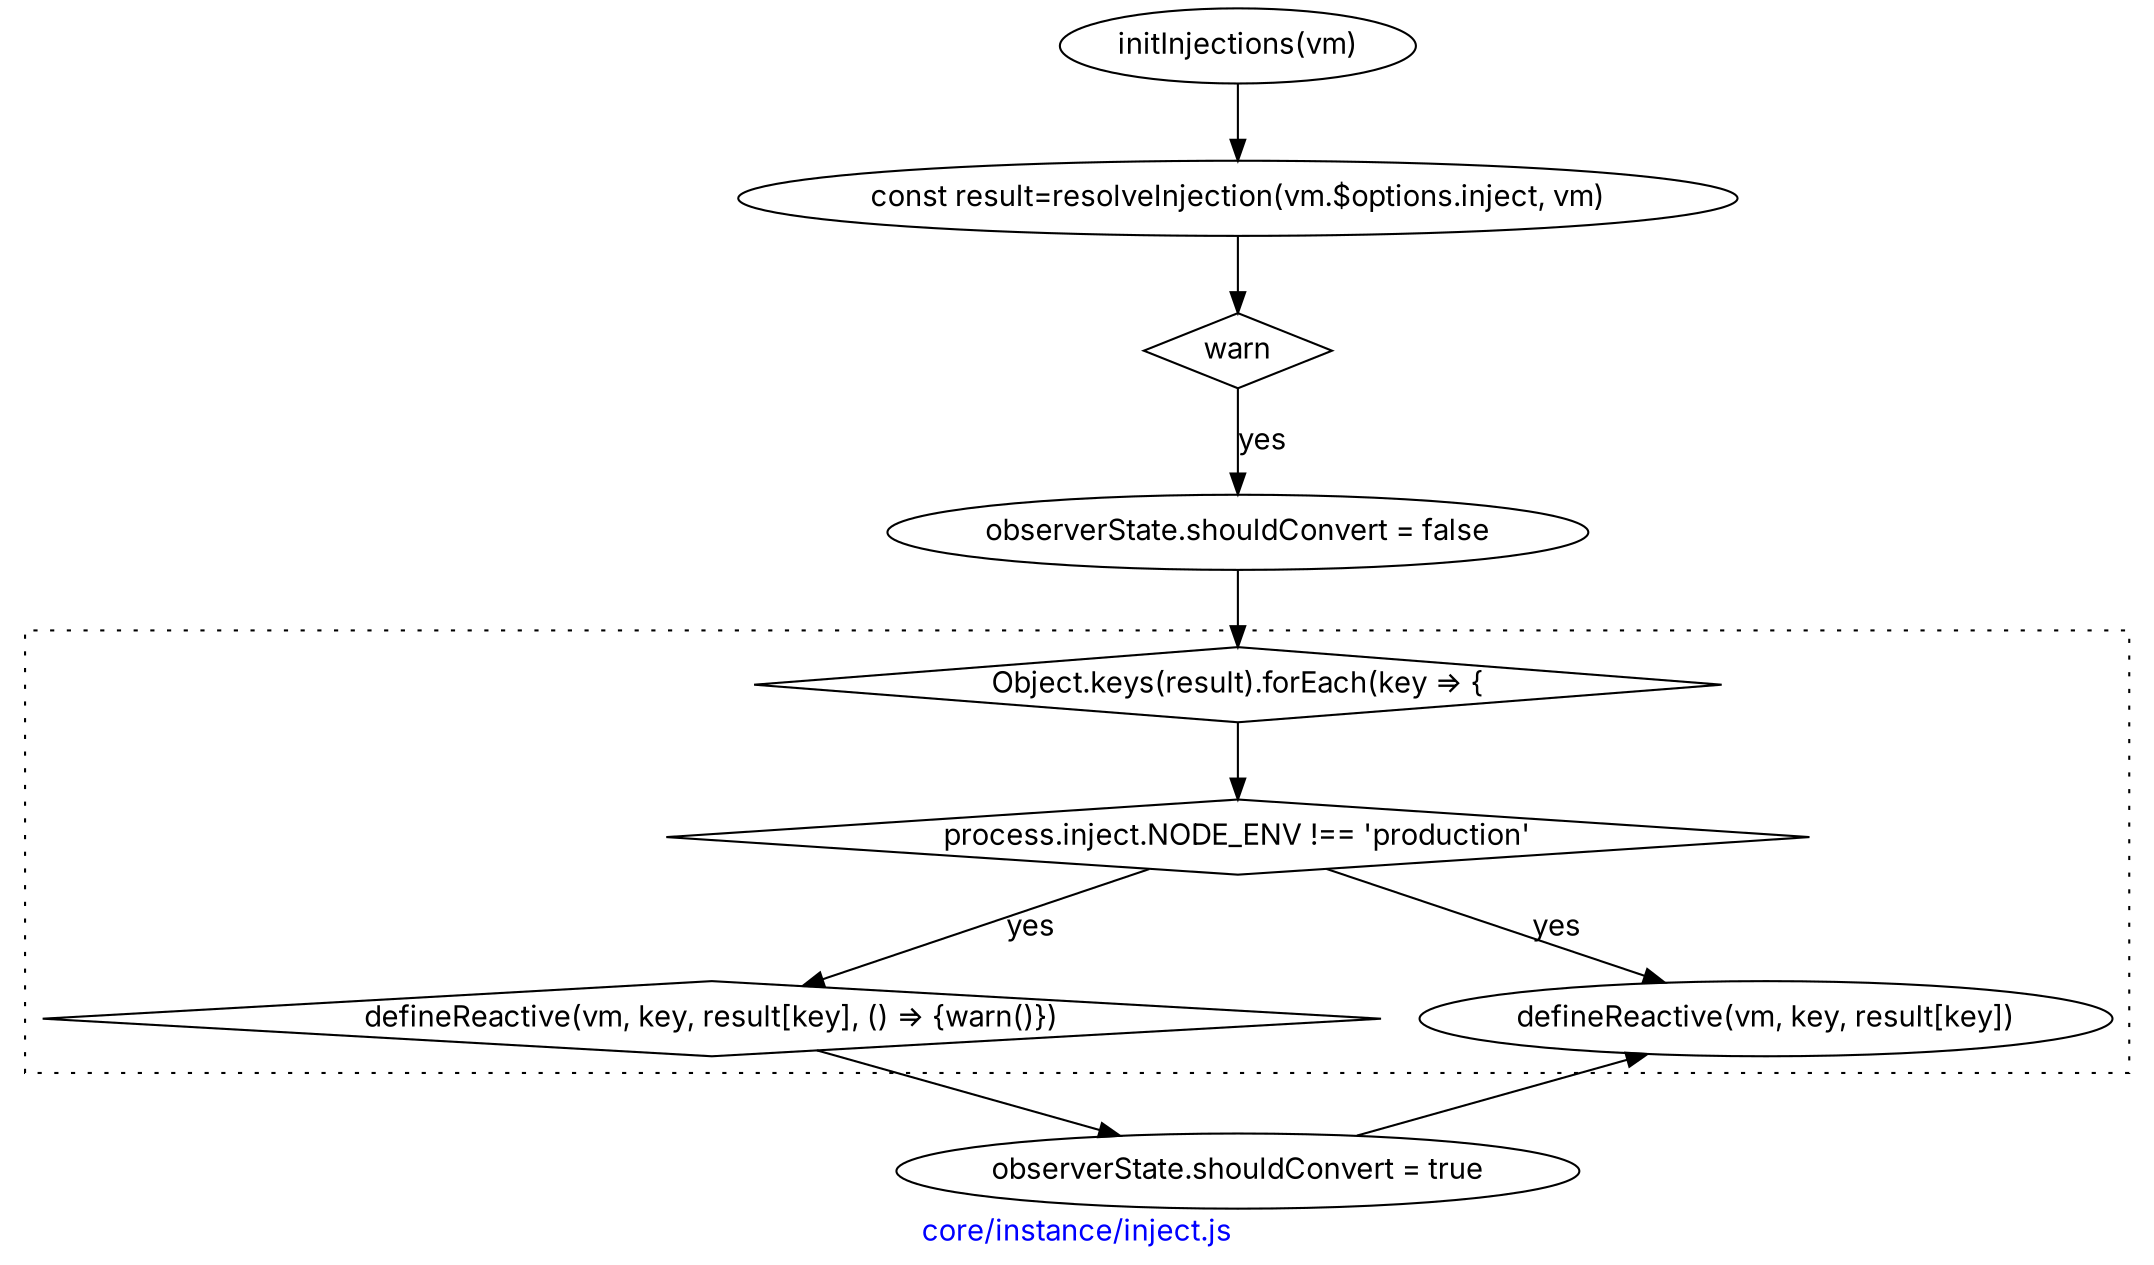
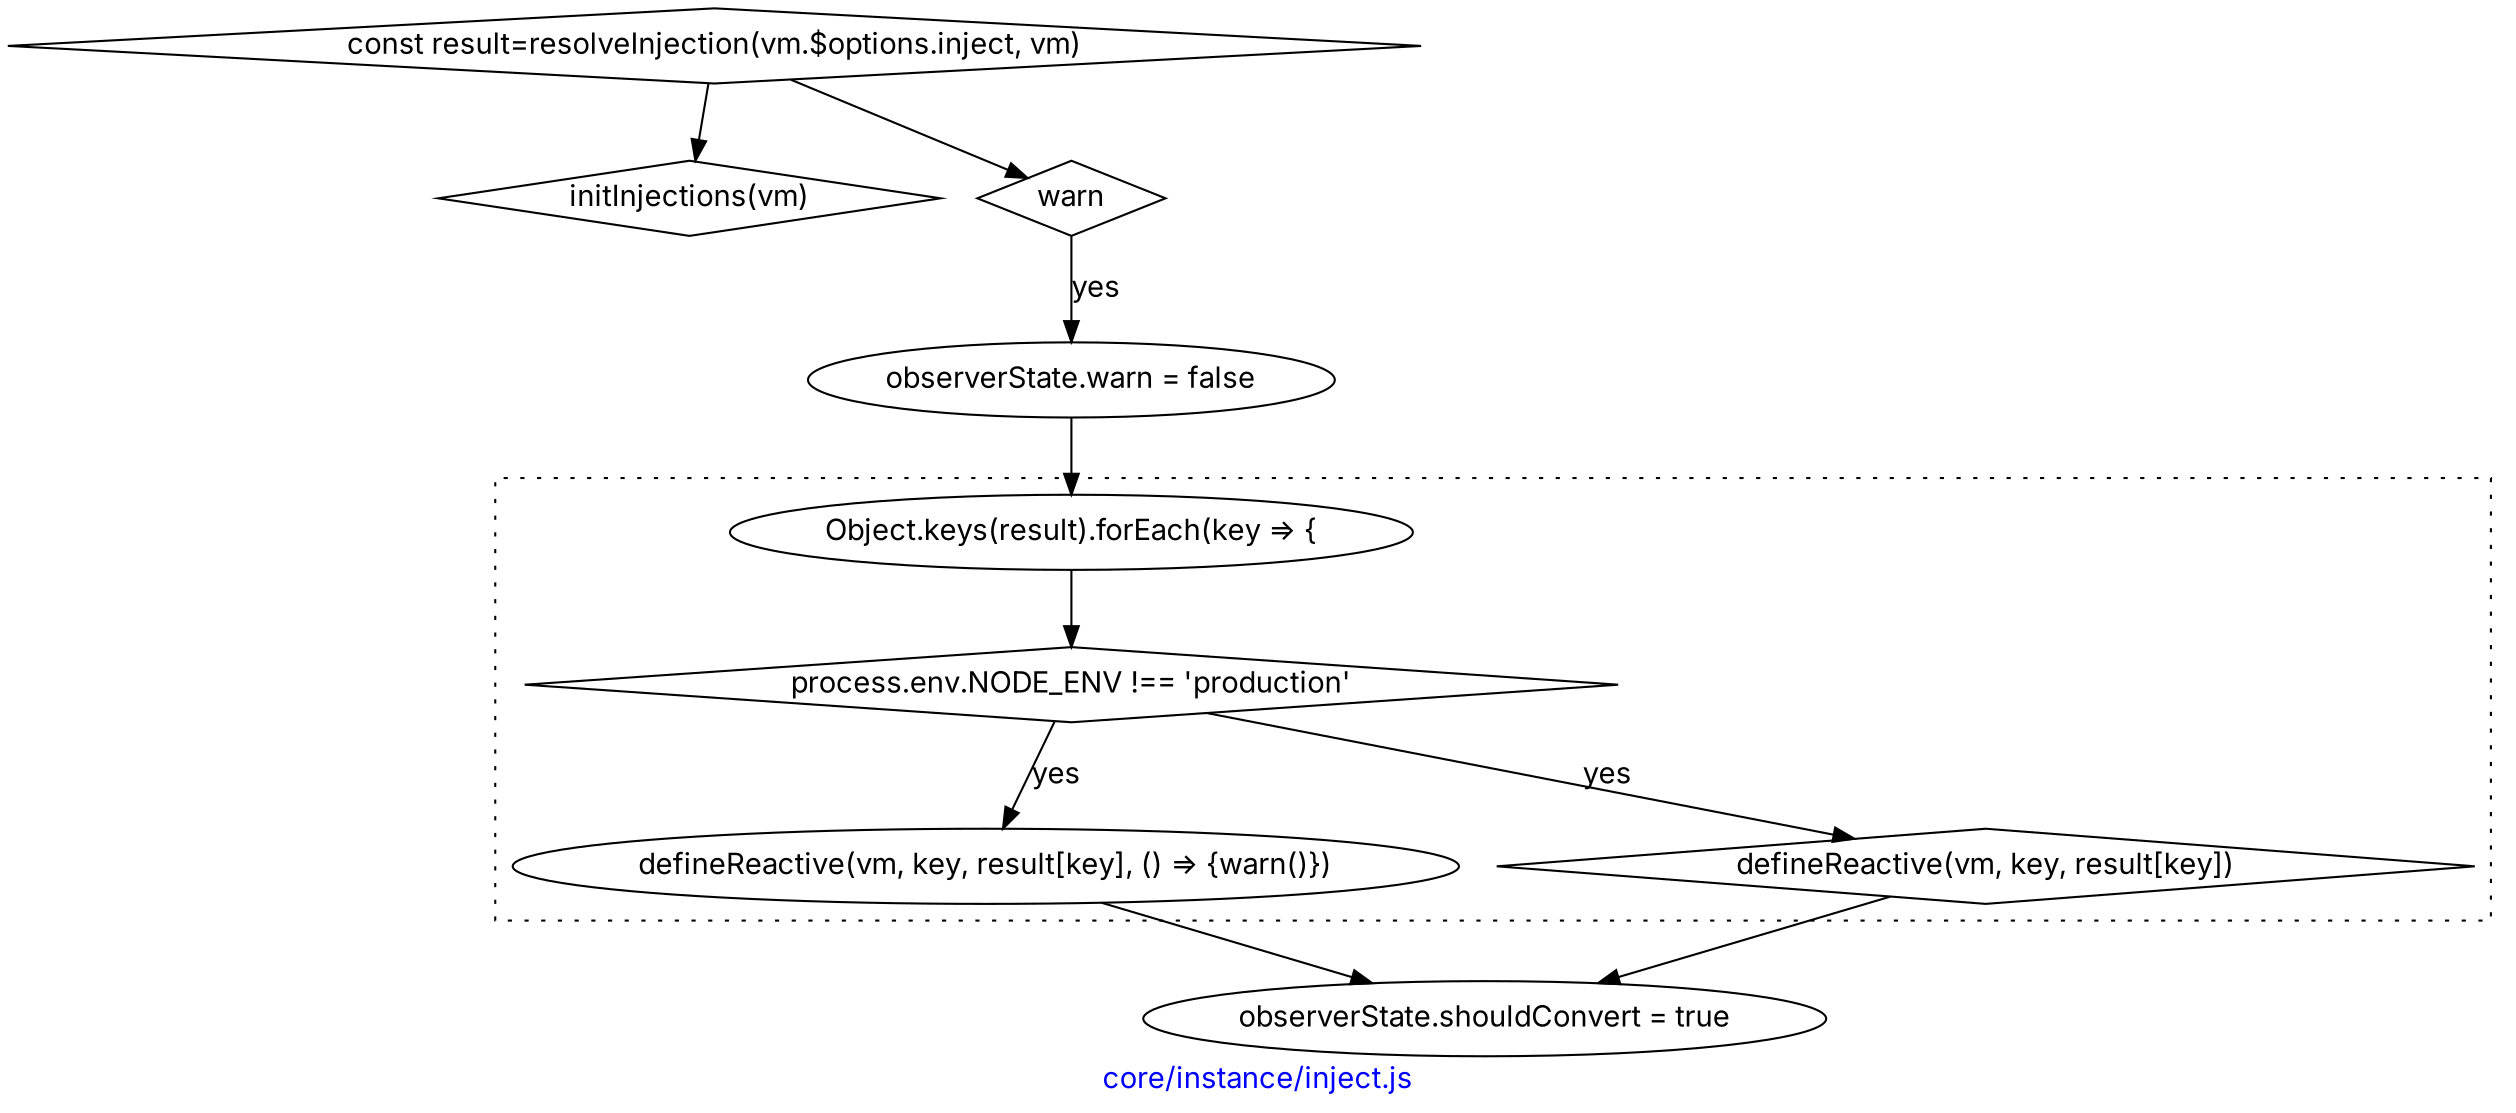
(1238, 46) -> (689, 198)
(1238, 112) -> (704, 112)
(1238, 198) -> (714, 46)
(1238, 532) -> (1071, 380)
(1238, 685) -> (1071, 532)
(1238, 837) -> (1071, 685)
(712, 1019) -> (986, 866)
(1766, 1019) -> (1986, 866)
(1492, 1098) -> (1754, 937)
